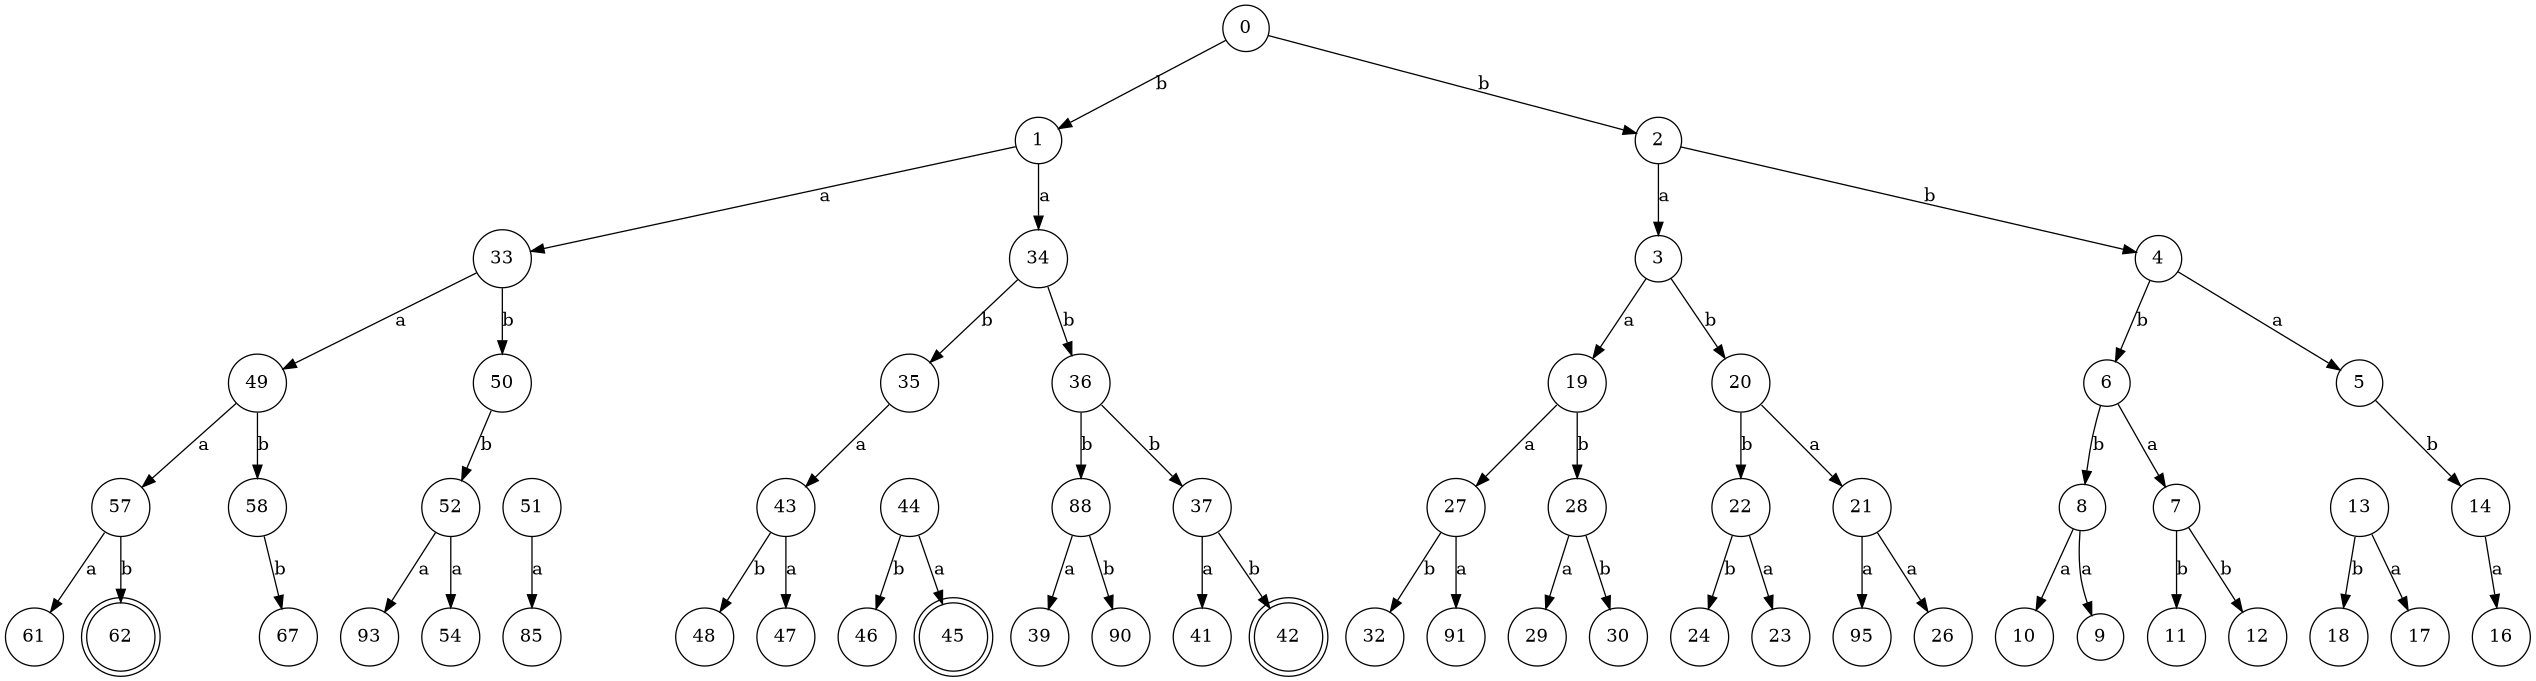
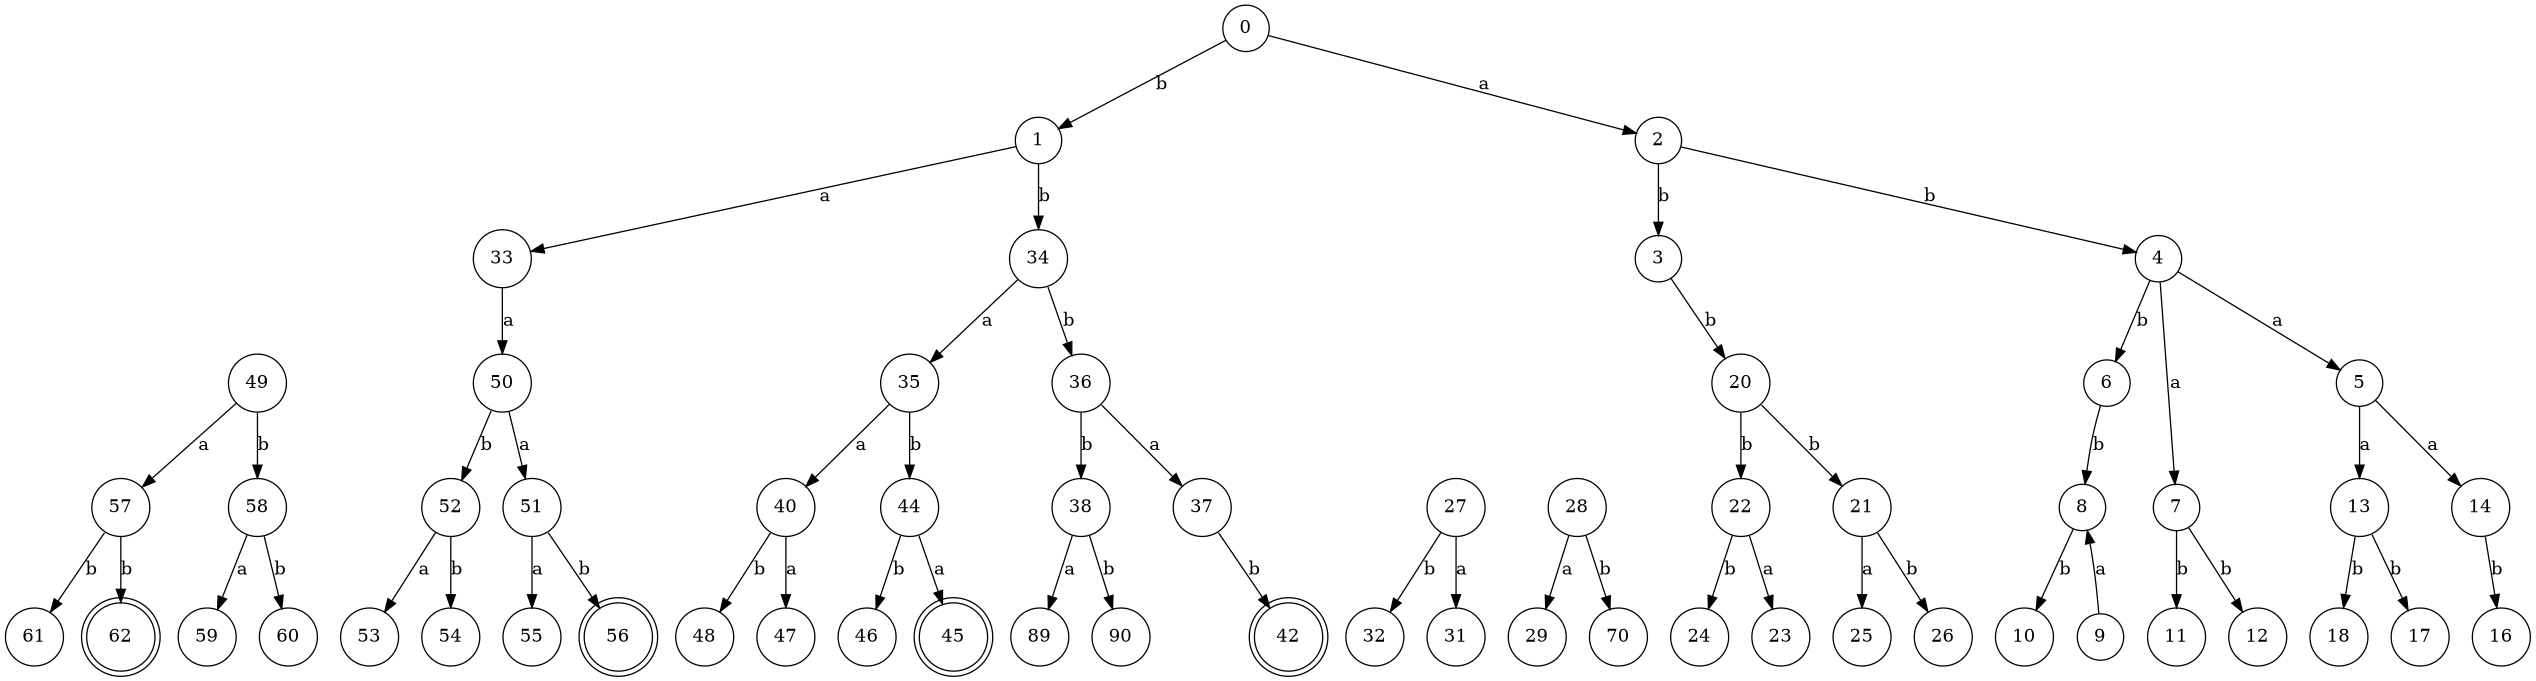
(1484, 84) -> (1484, 84)
(1045, 197) -> (1045, 197)
(1664, 197) -> (1664, 197)
(386, 318) -> none
(509, 321) -> (509, 321)
(988, 321) -> (988, 321)
(1577, 383) -> none
none -> (2360, 436)
none -> (516, 439)
none -> (910, 439)
(2138, 440) -> (2167, 377)
(1155, 445) -> (1155, 445)
(1815, 445) -> (1815, 445)
(2433, 445) -> (2433, 445)
(786, 507) -> (786, 507)
(1081, 507) -> (1081, 507)
(2080, 568) -> (2095, 579)
(92, 570) -> (92, 570)
(457, 570) -> (457, 570)
(1912, 570) -> (1912, 570)
(2066, 570) -> (2066, 570)
(2396, 570) -> (2396, 570)
(2497, 570) -> (2497, 570)
none -> (207, 637)
(288, 637) -> (288, 637)
(370, 637) -> (370, 637)
(532, 637) -> (532, 637)
none -> (618, 637)
(1040, 637) -> (1040, 637)
(1202, 637) -> none
(1456, 637) -> (1456, 637)
(1618, 637) -> (1618, 637)
(1862, 637) -> (1862, 637)
